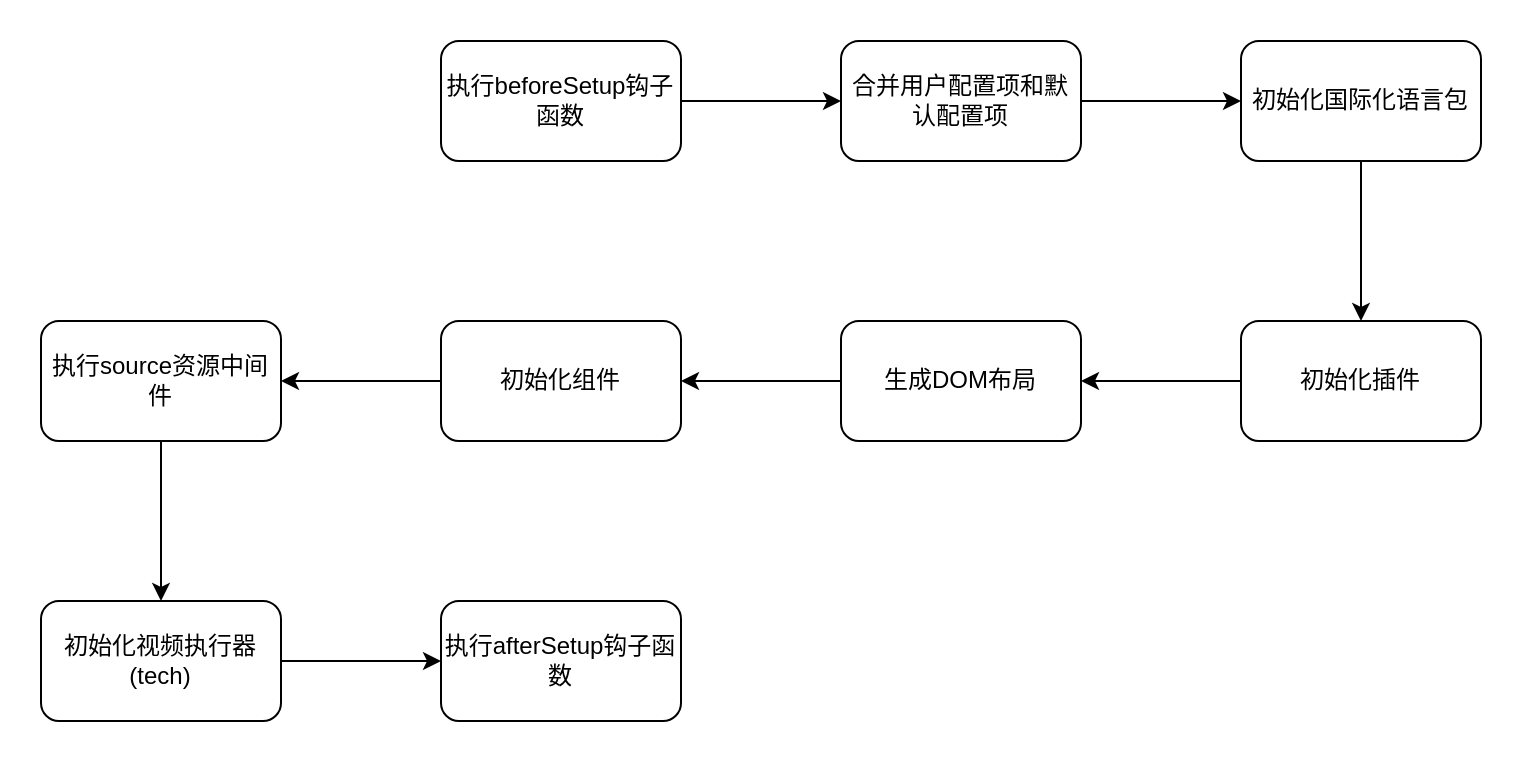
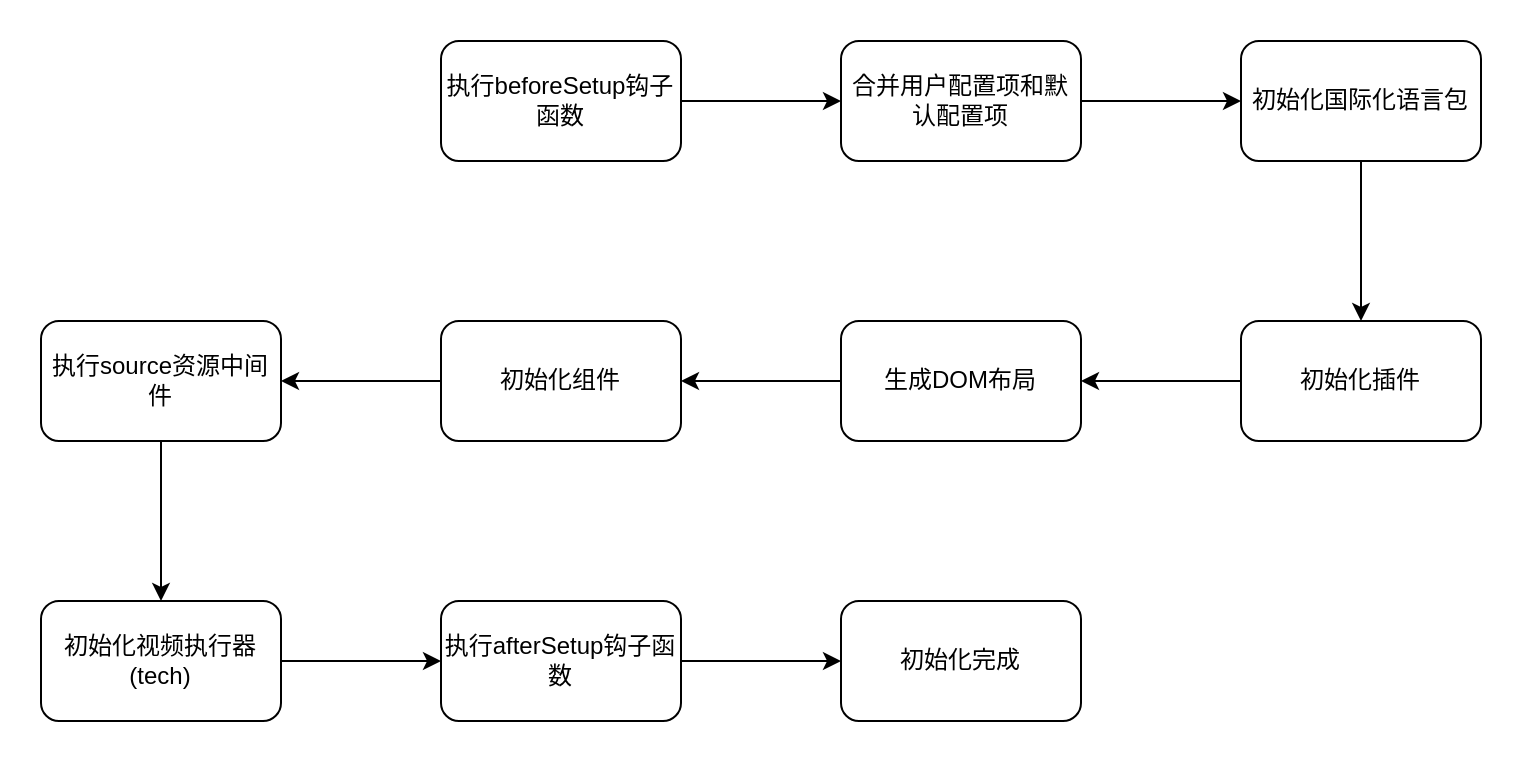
none -> (754, 661)
none -> (961, 661)
